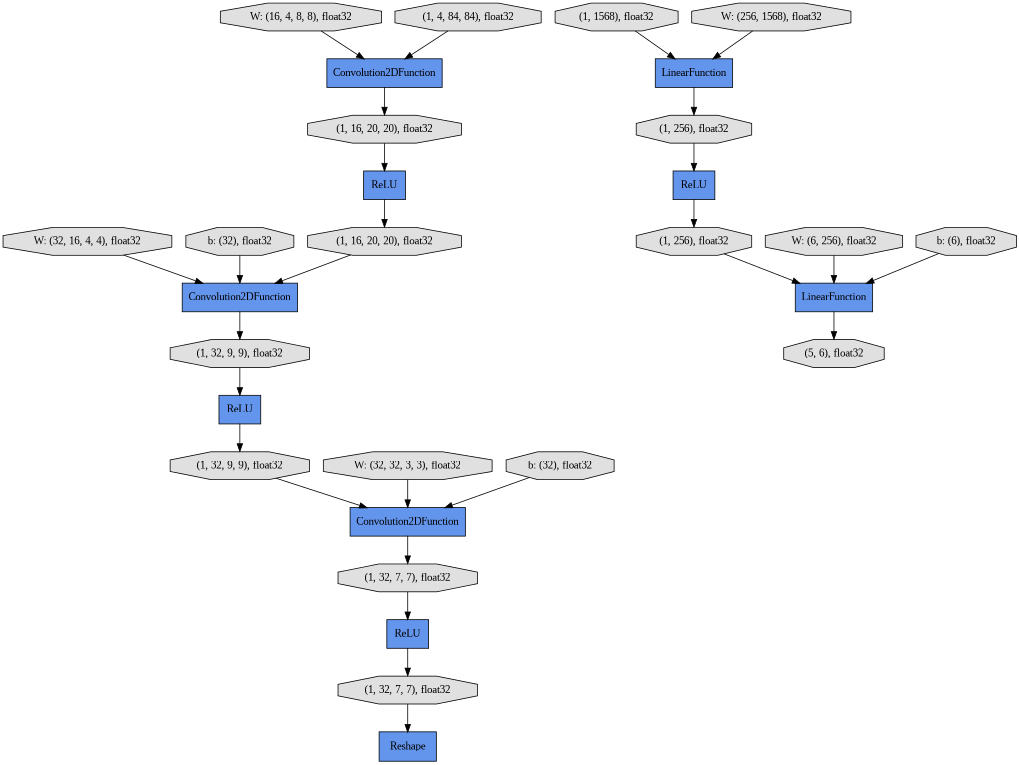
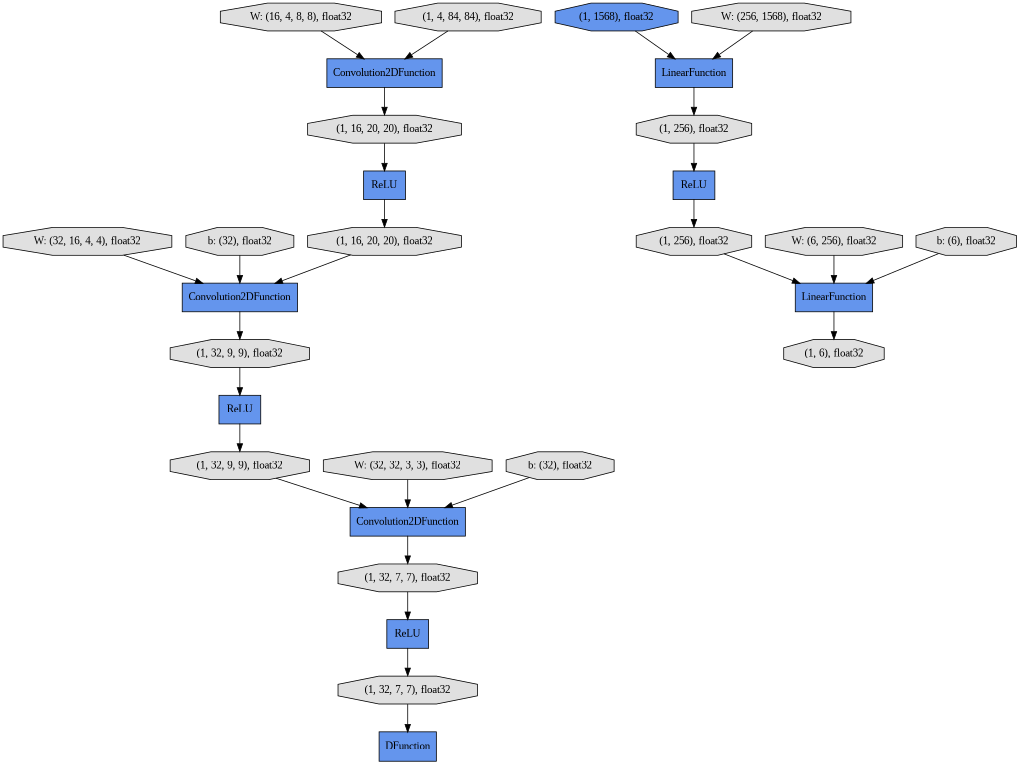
(617, 17) -> (617, 17)
(834, 354) -> (834, 354)
(408, 747) -> (408, 747)
